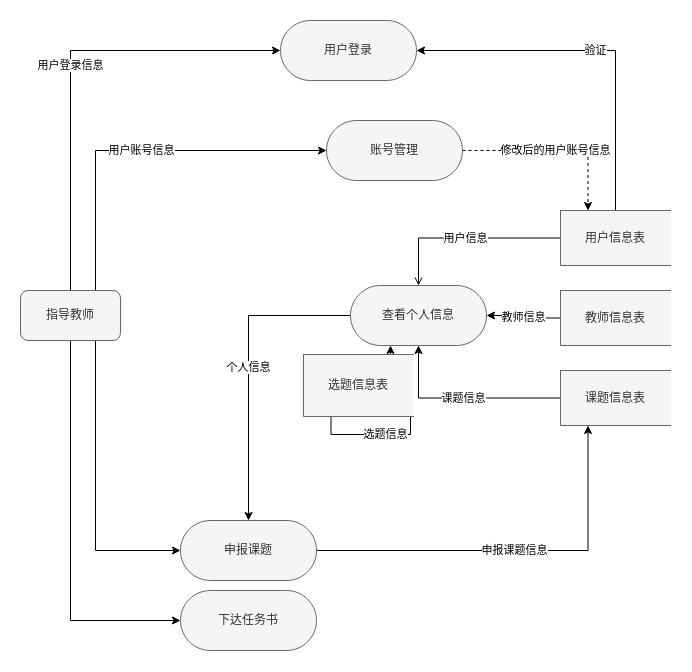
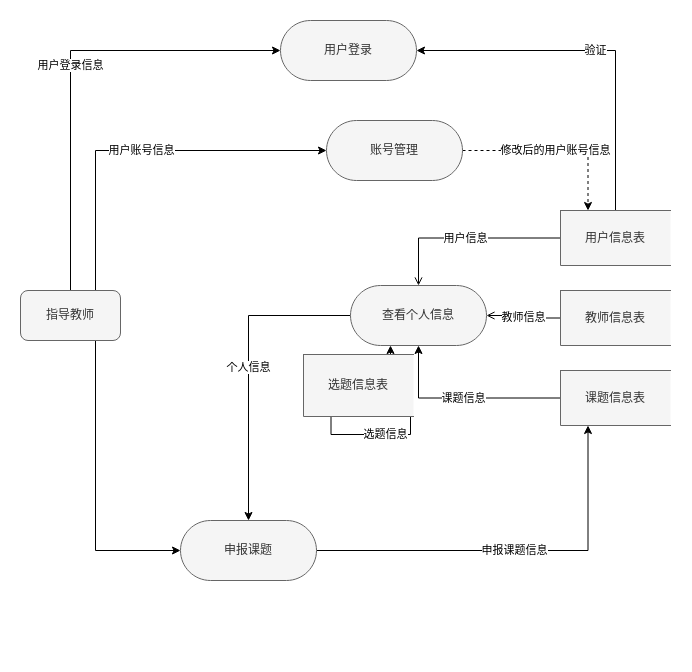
(495, 316) -> (493, 316)
(71, 532) -> none
(249, 621) -> none
